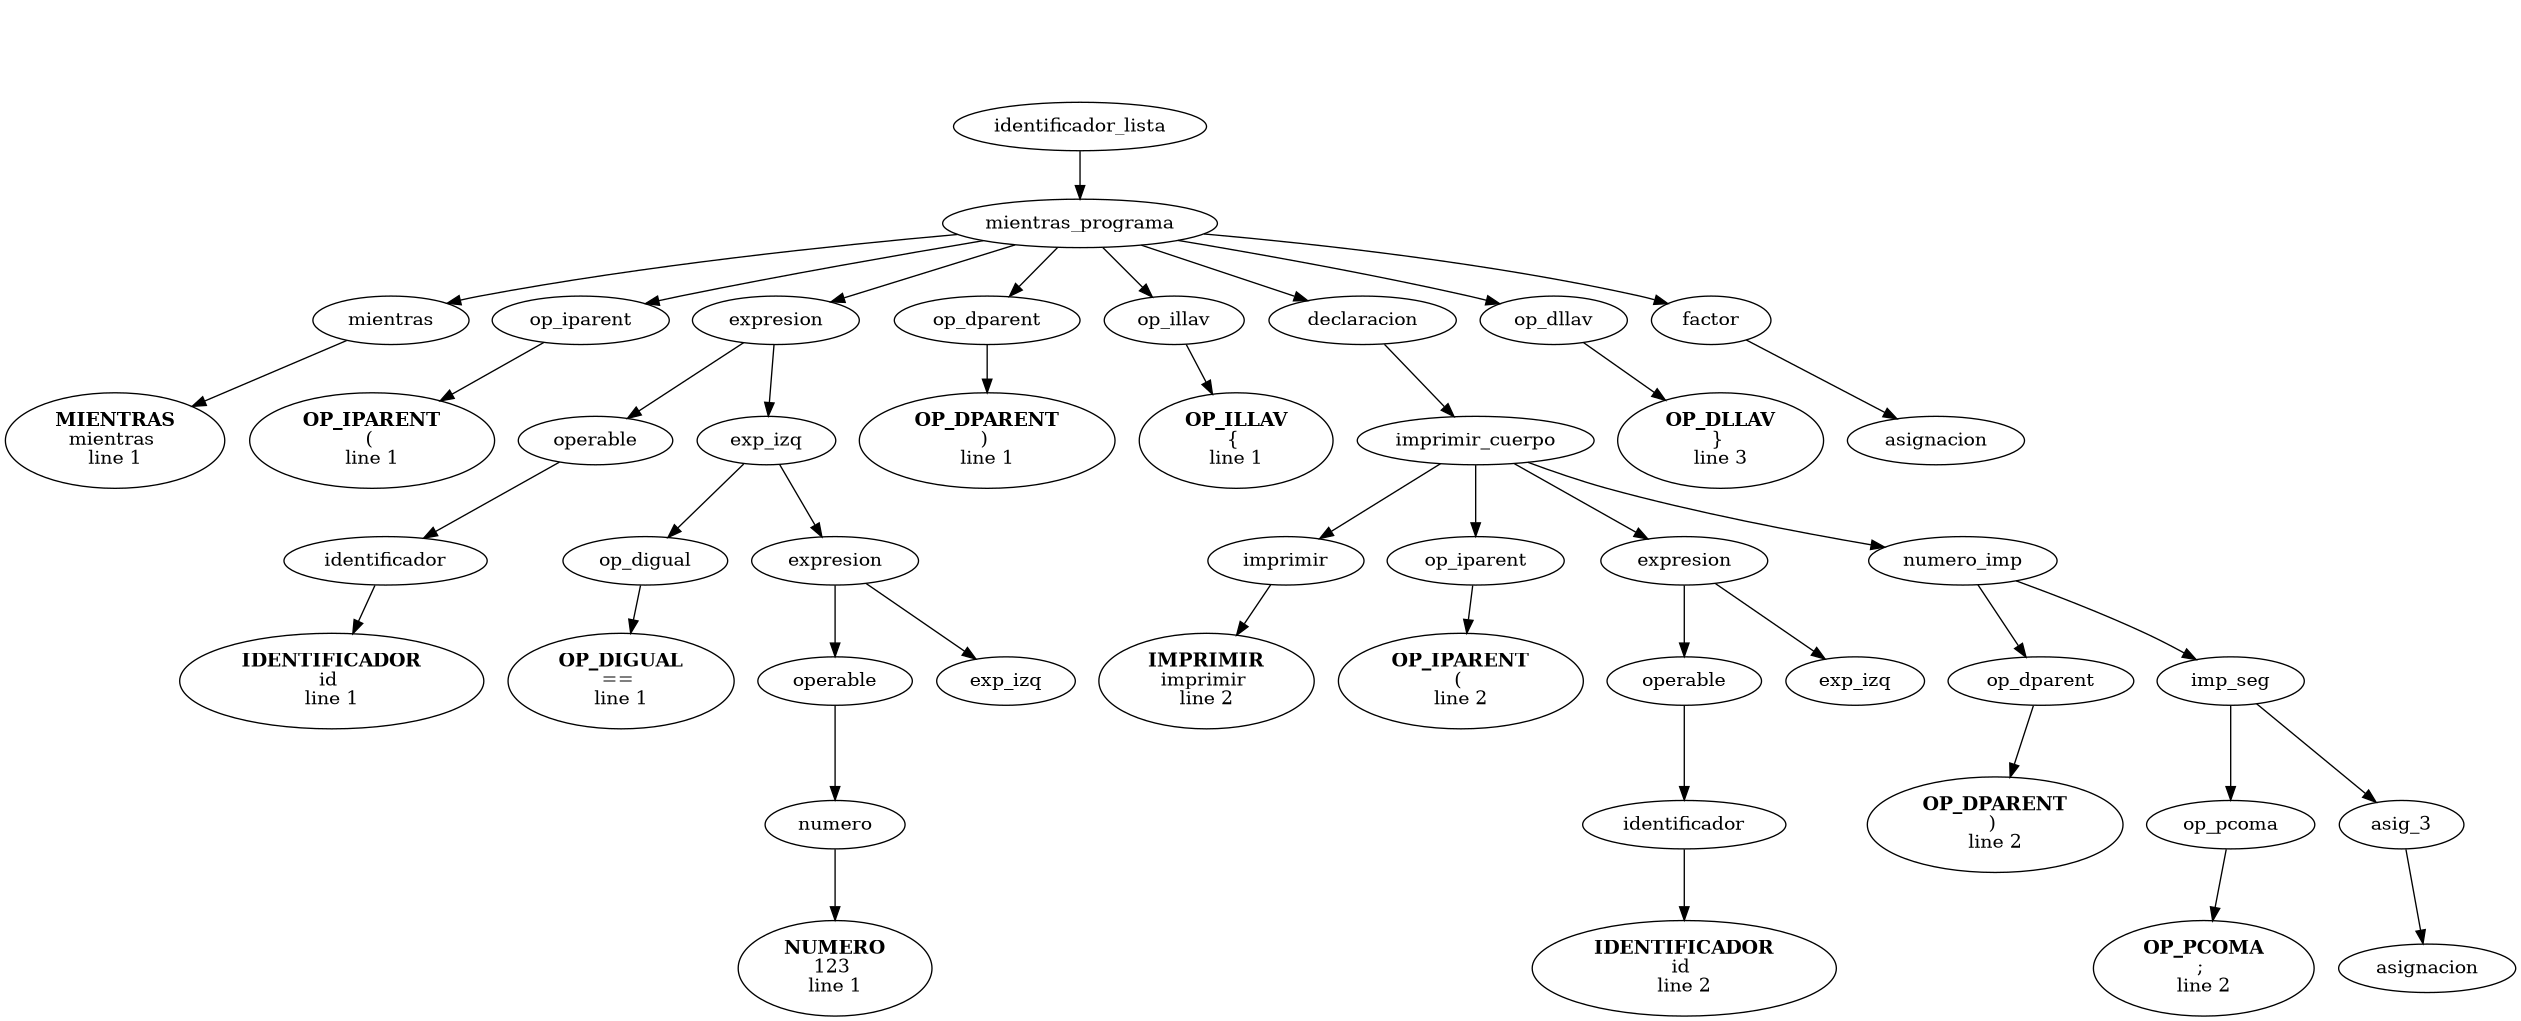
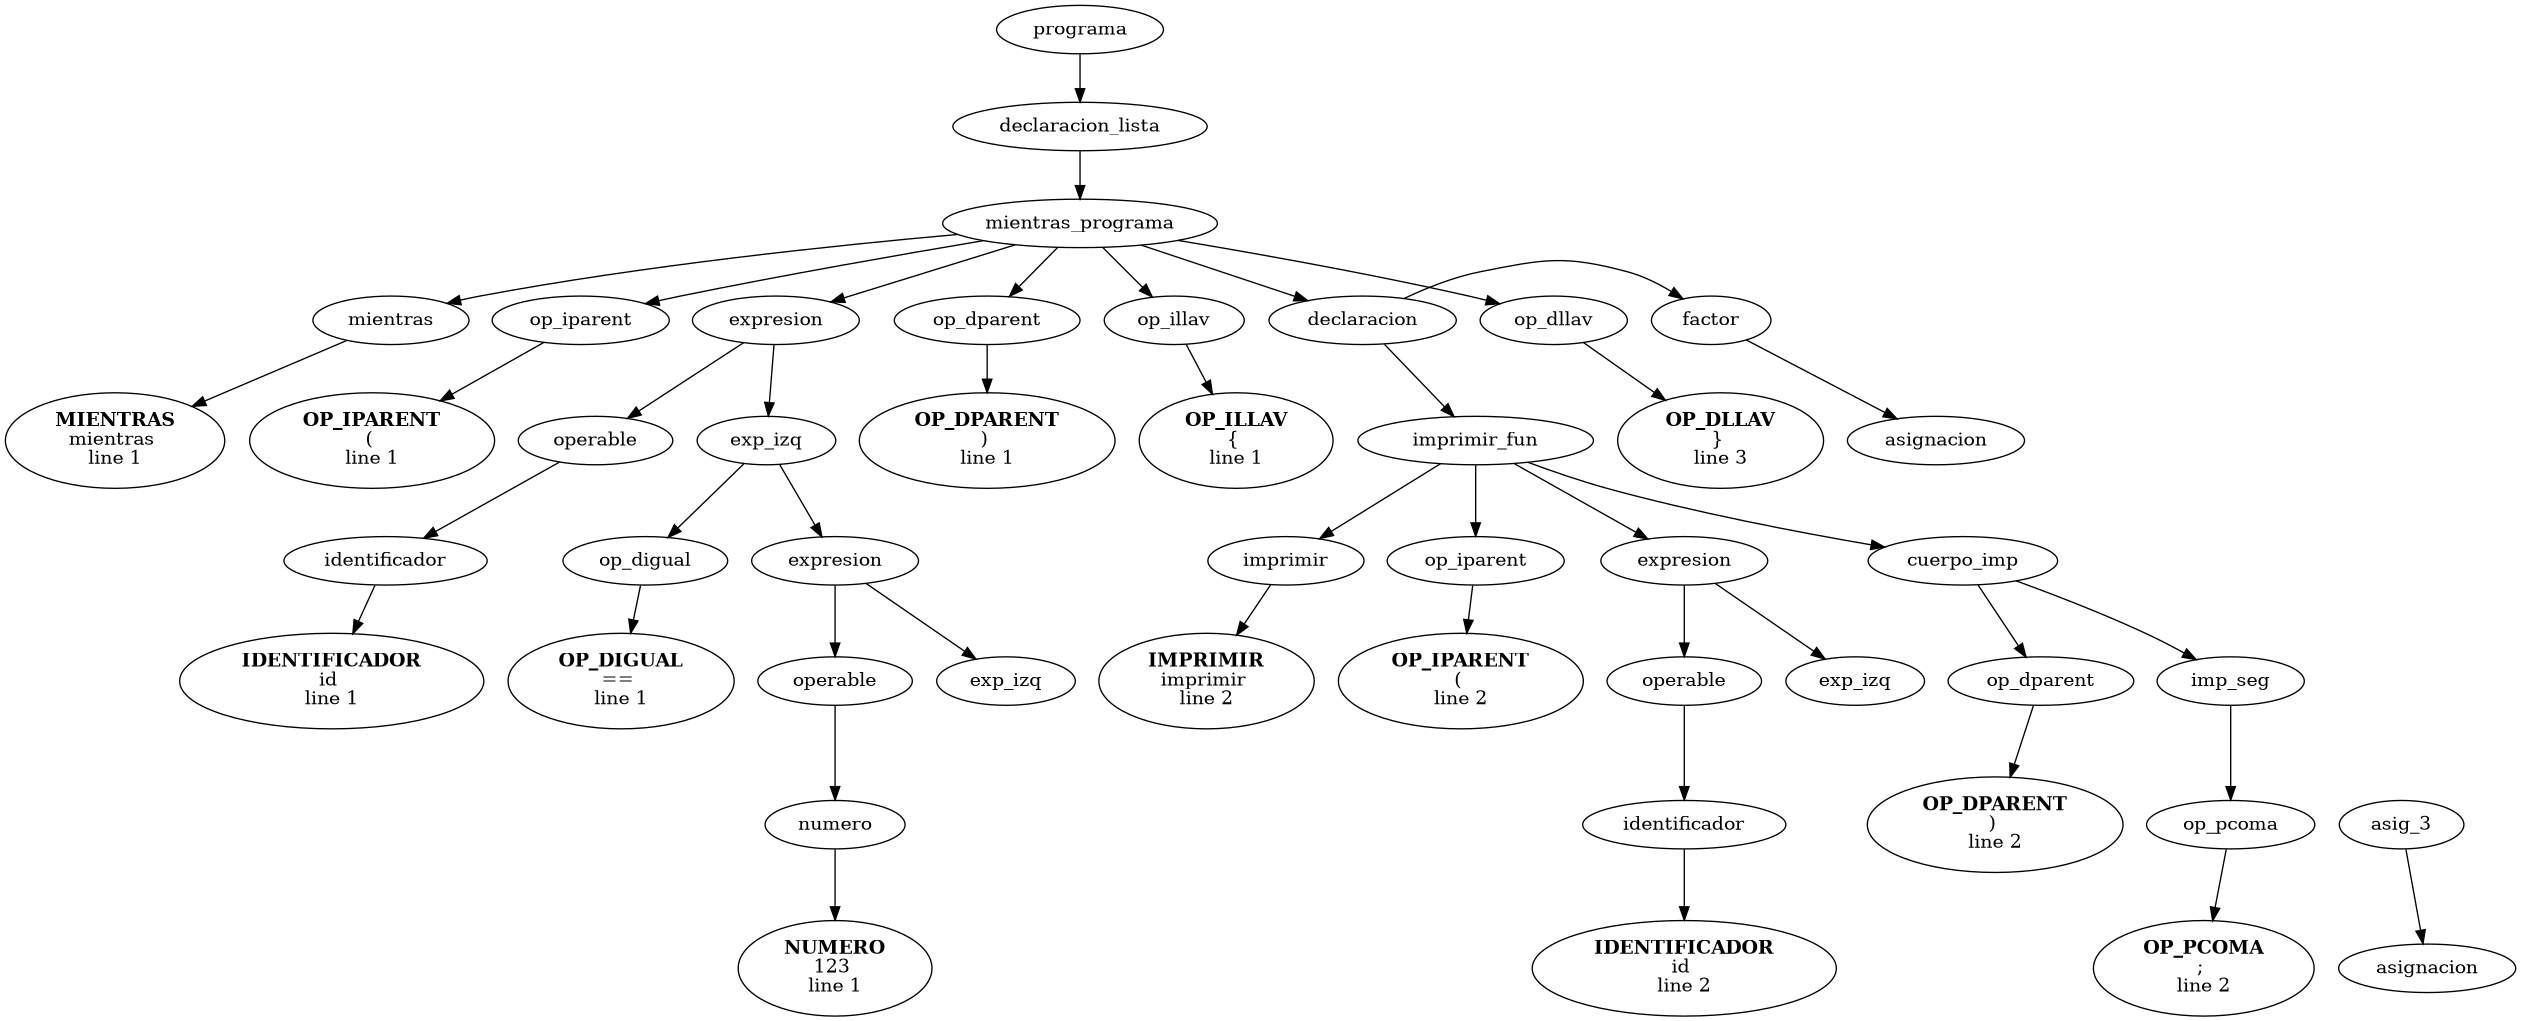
none -> (1080, 30)
(1080, 127) -> (1080, 127)
(1430, 259) -> (1538, 262)
(1476, 441) -> (1476, 441)
(1963, 561) -> (1963, 561)
(2311, 749) -> none
